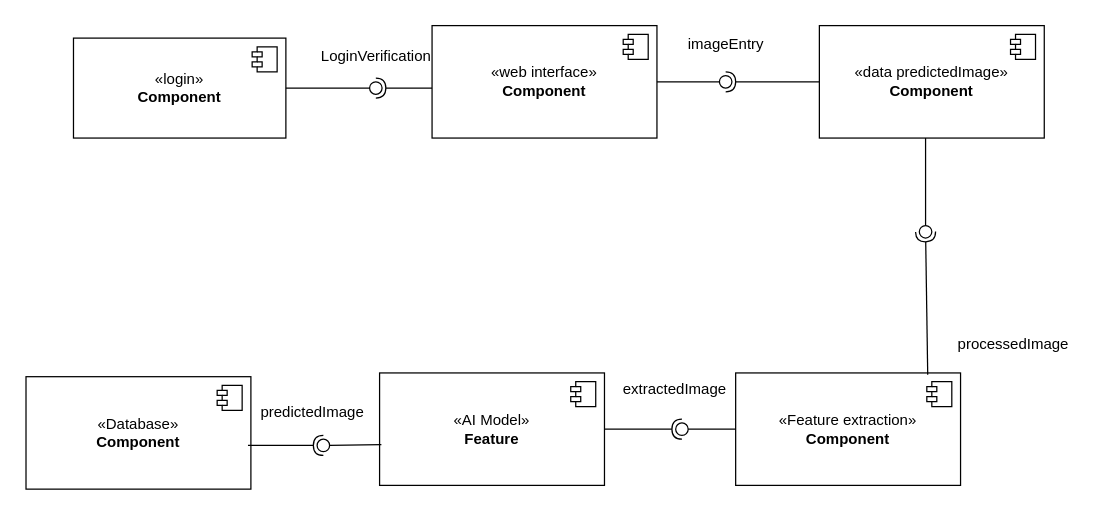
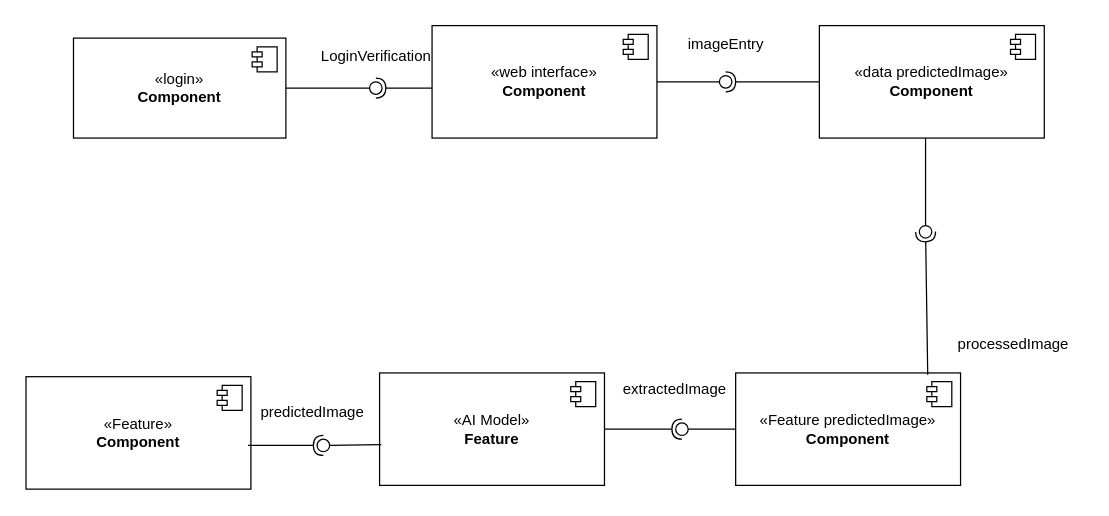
(848, 429) -> (848, 429)
(138, 433) -> (138, 433)
